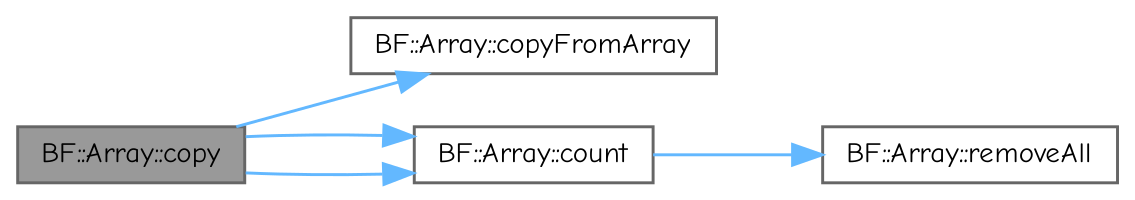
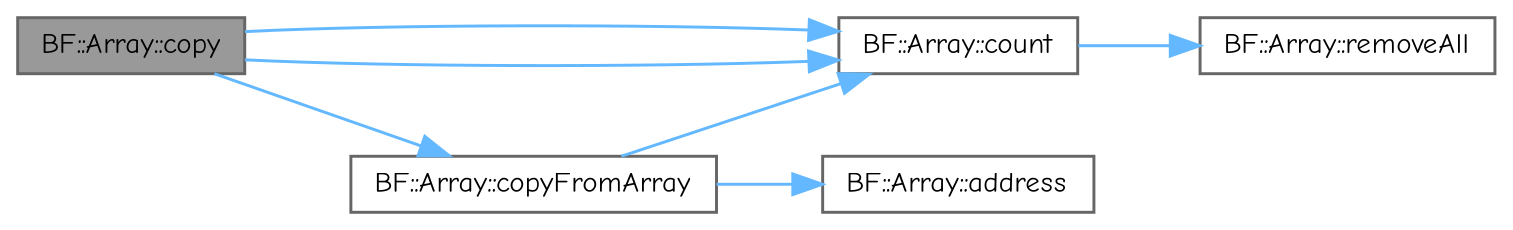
none -> (731, 120)
none -> (958, 184)
